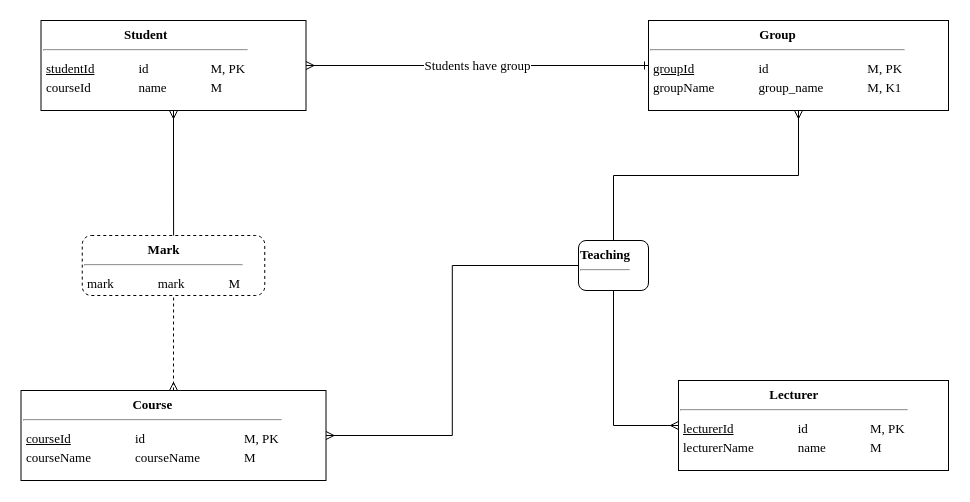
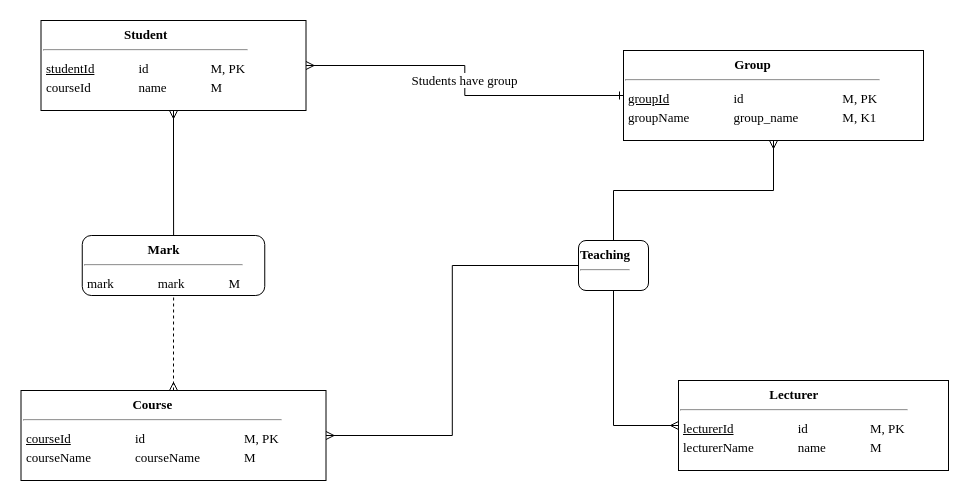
(799, 66) -> (774, 96)
(174, 266) -> (174, 266)
